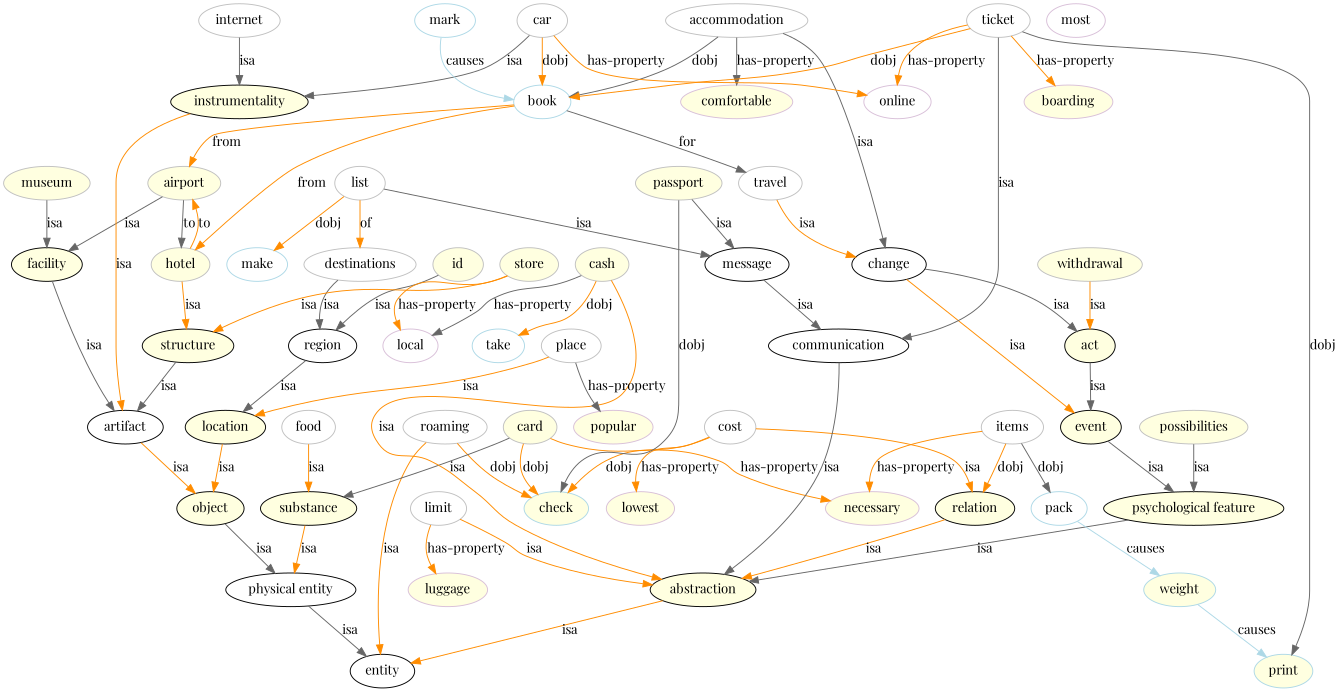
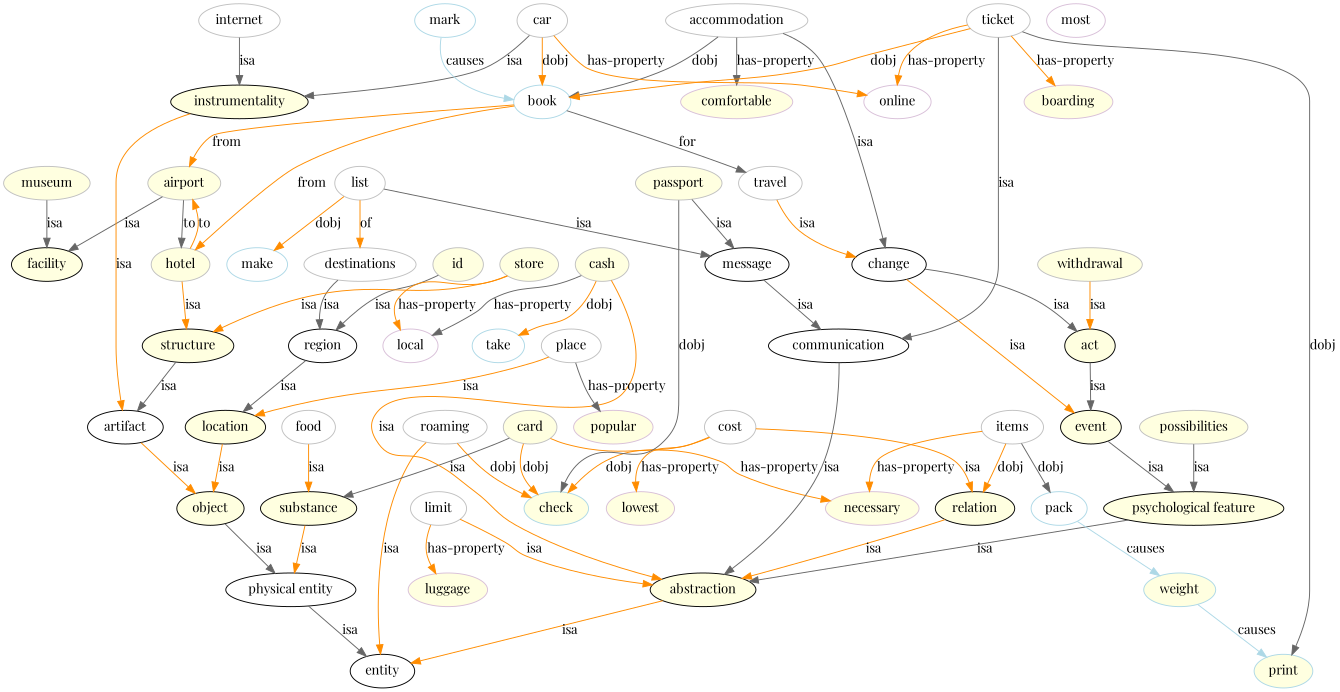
(77, 344) -> none
